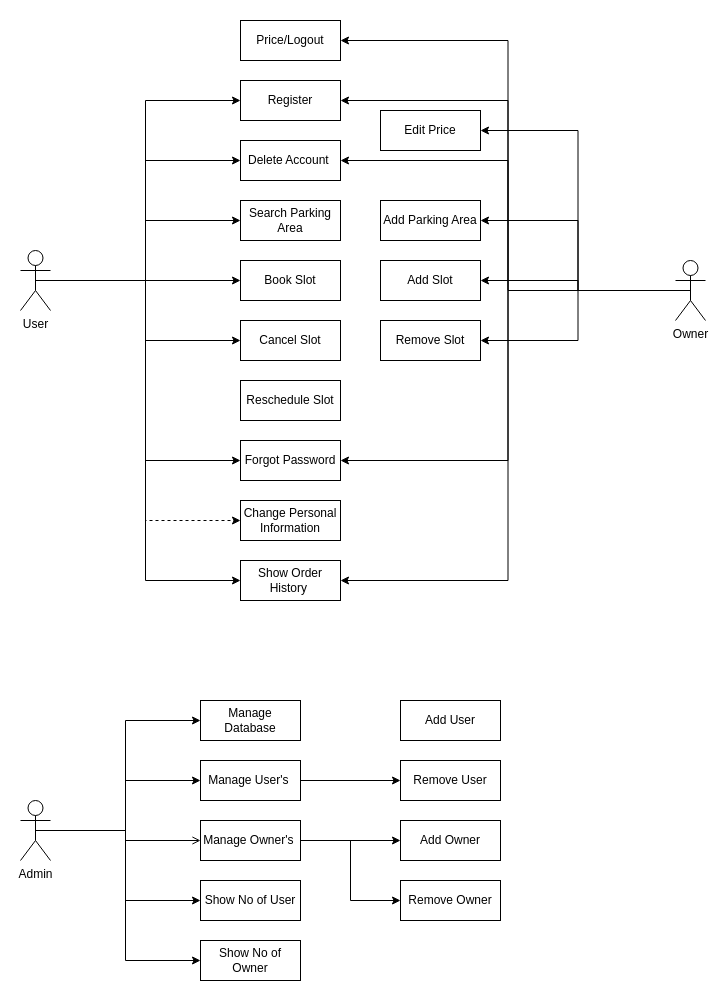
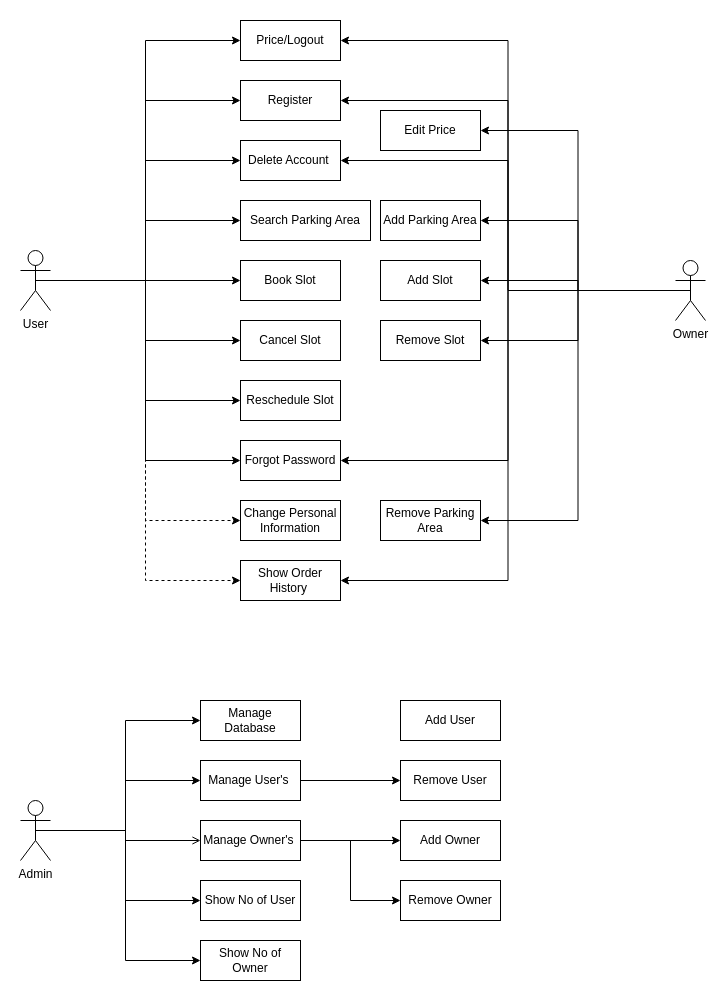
none -> (161, 41)
(291, 221) -> (306, 221)
none -> (190, 401)
none -> (578, 477)
none -> (431, 521)
(160, 581) -> (160, 581)
